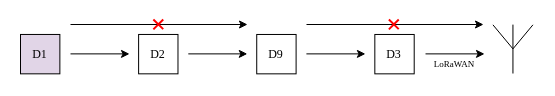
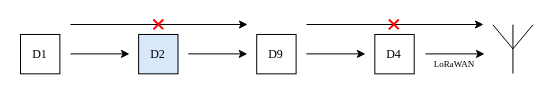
(40, 54) -> (40, 54)
(158, 54) -> (158, 54)
(394, 55) -> (394, 55)
